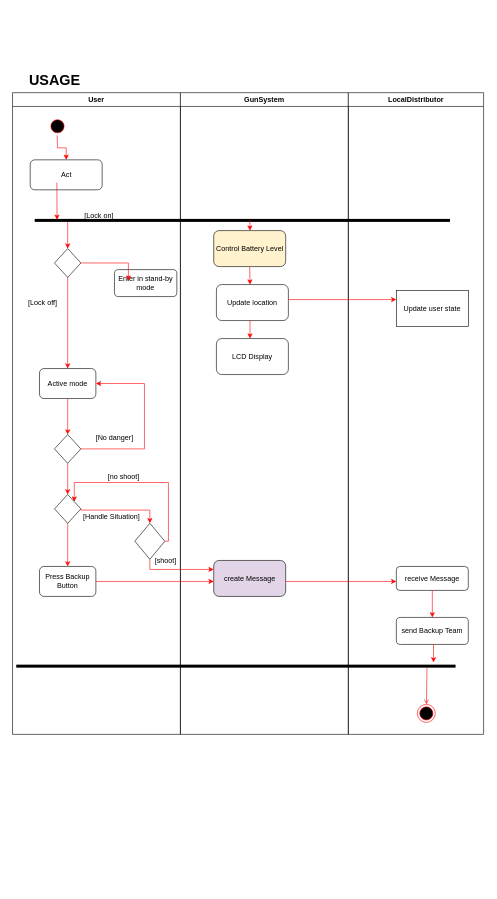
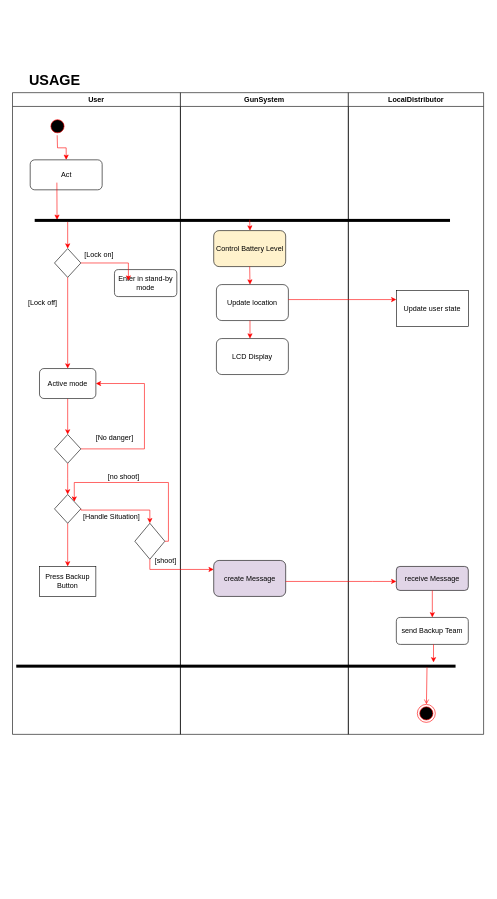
(99, 216) -> (99, 255)
(432, 579) -> (432, 579)
(68, 582) -> (68, 582)
(152, 582) -> none
